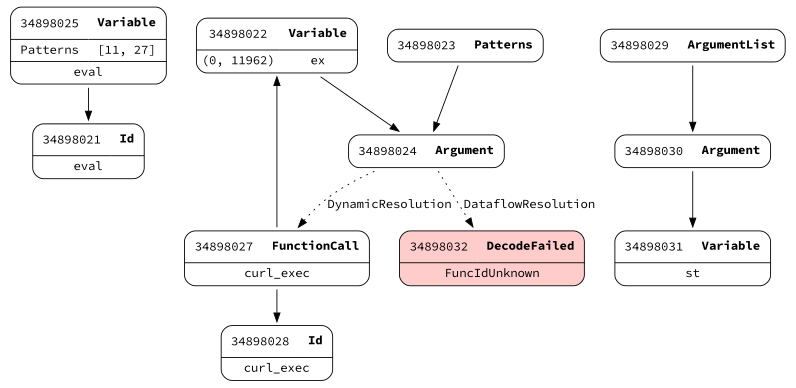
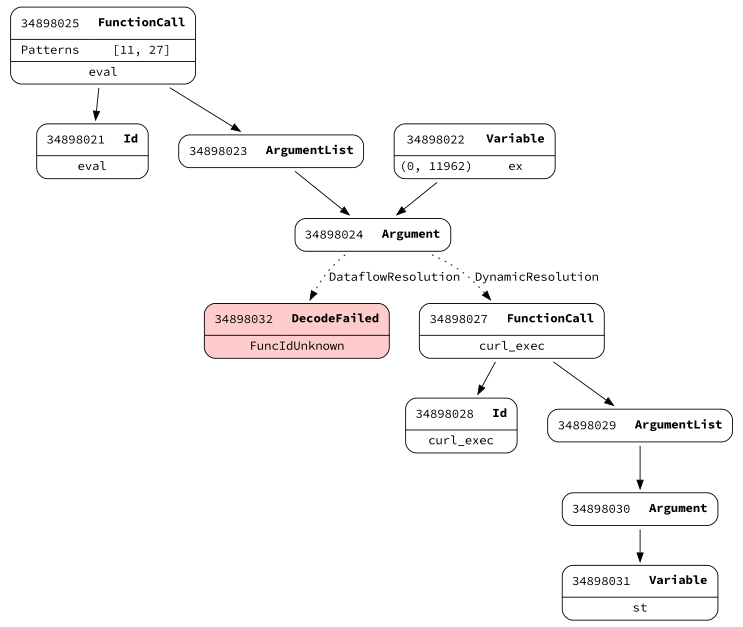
(127, 23) -> (142, 23)
(504, 45) -> (310, 150)
none -> (201, 107)
(277, 156) -> (580, 381)
